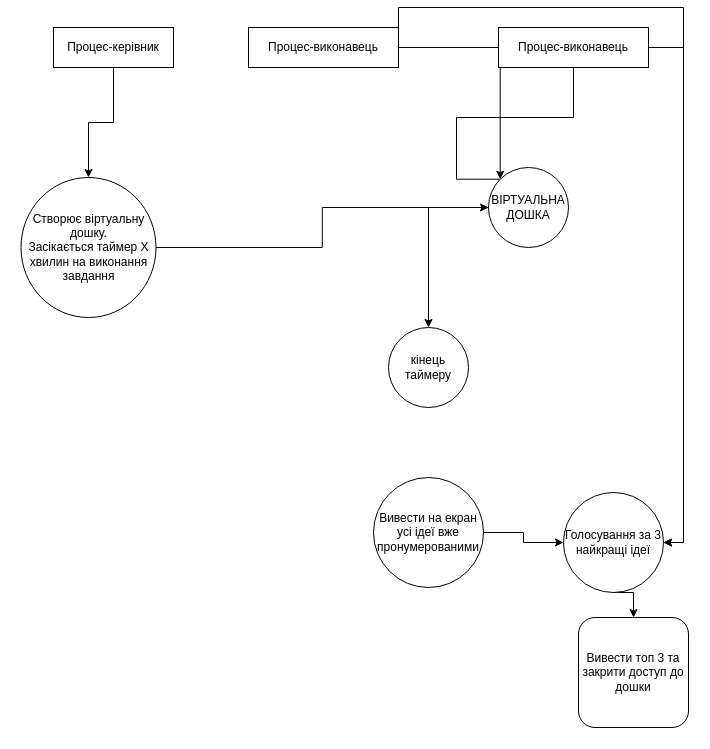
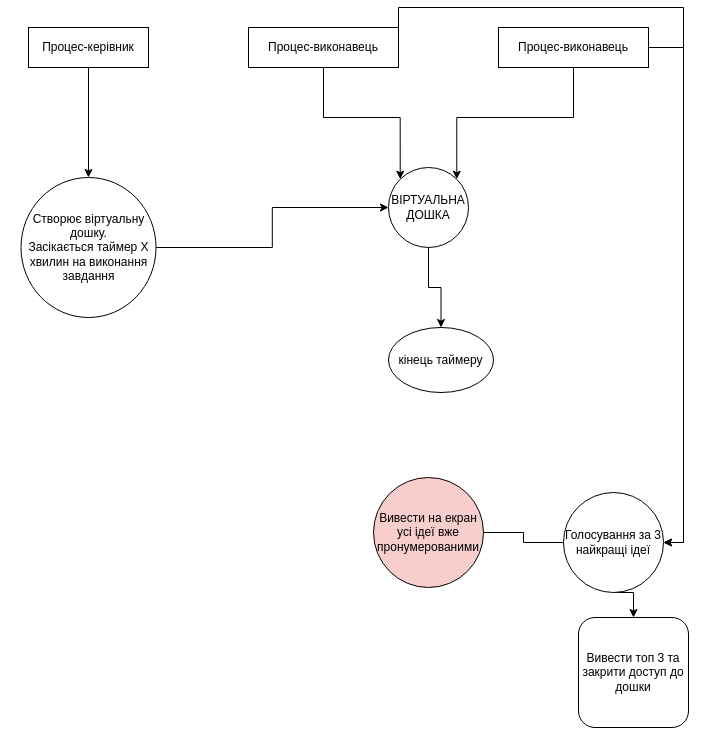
(114, 48) -> (89, 48)
(529, 208) -> (429, 208)
(429, 368) -> (441, 360)
(429, 533) -> (429, 533)
(555, 543) -> (558, 543)
